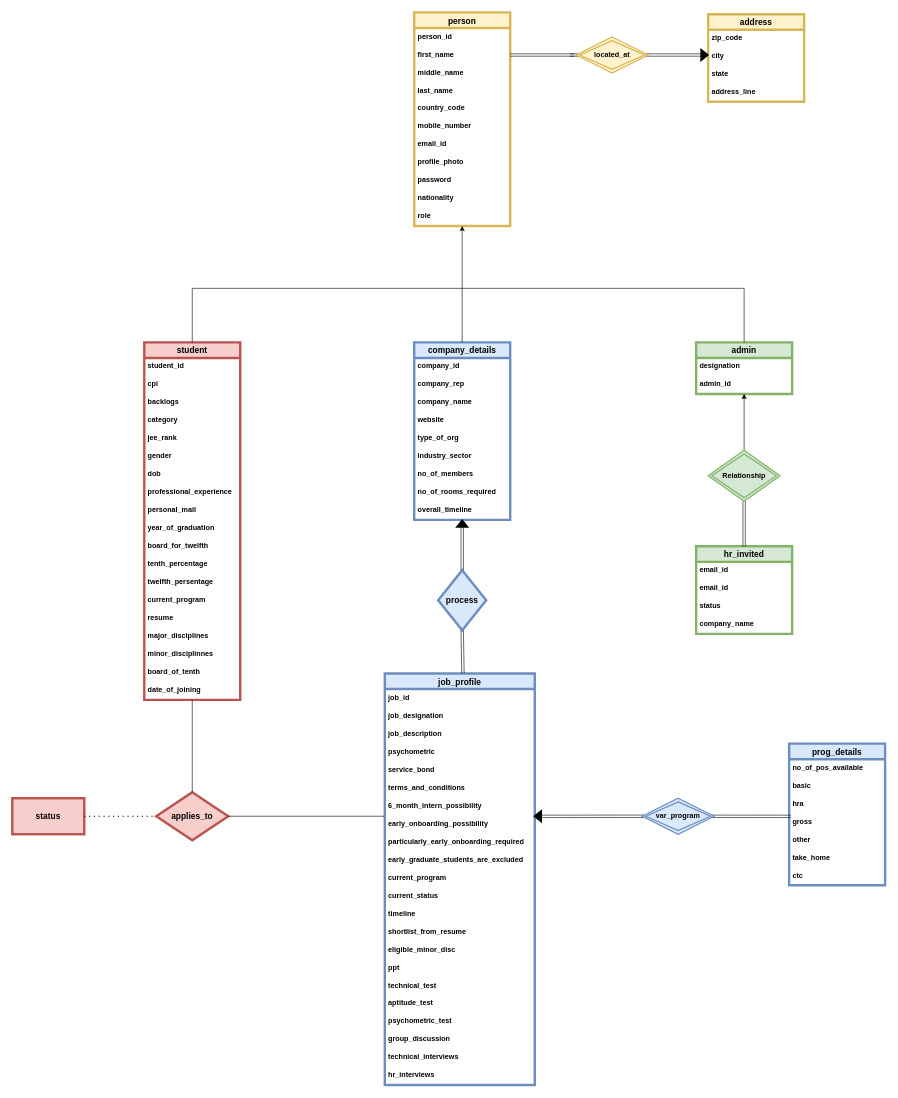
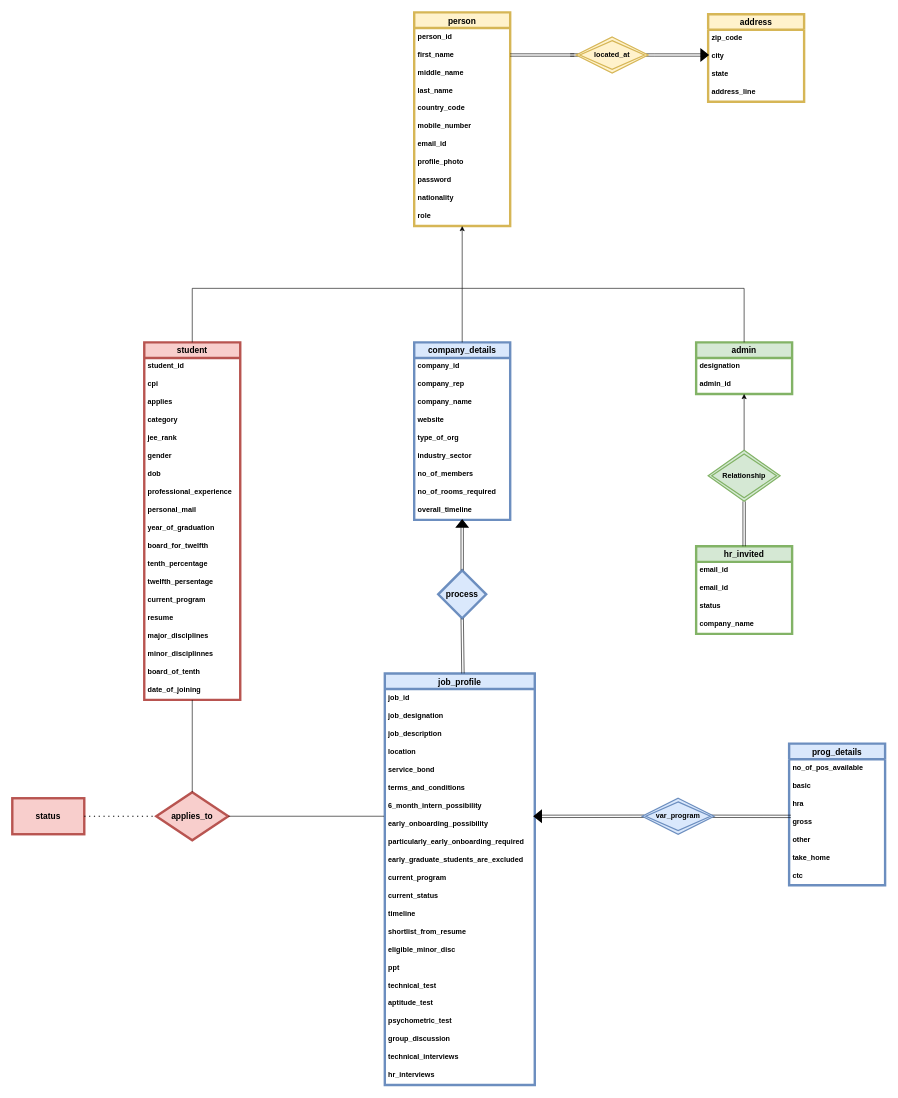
(163, 402) -> (160, 402)
(462, 600) -> (462, 594)
(411, 751) -> (402, 751)
